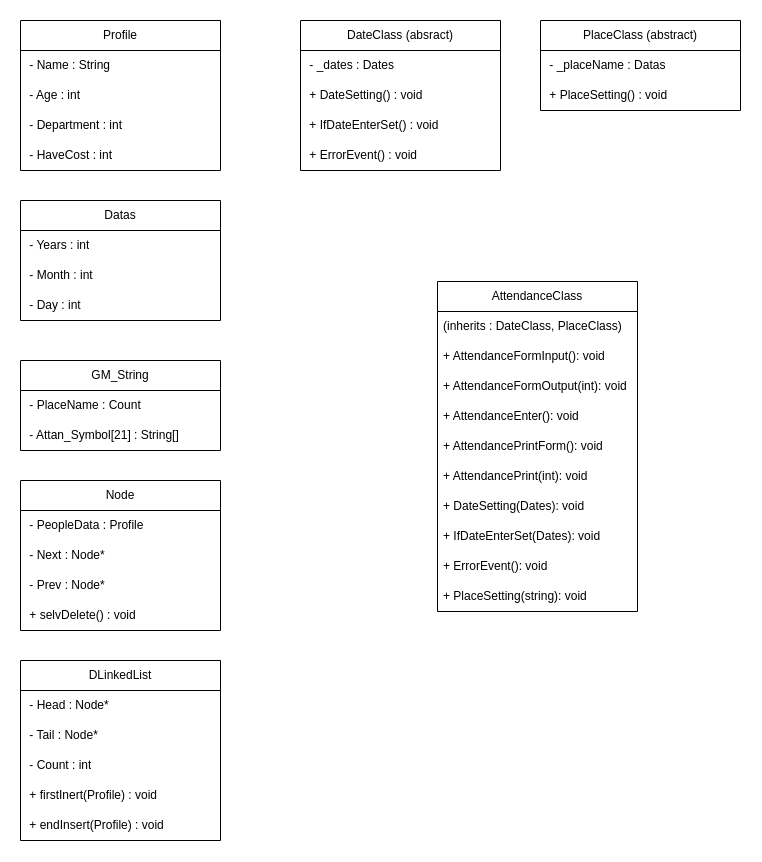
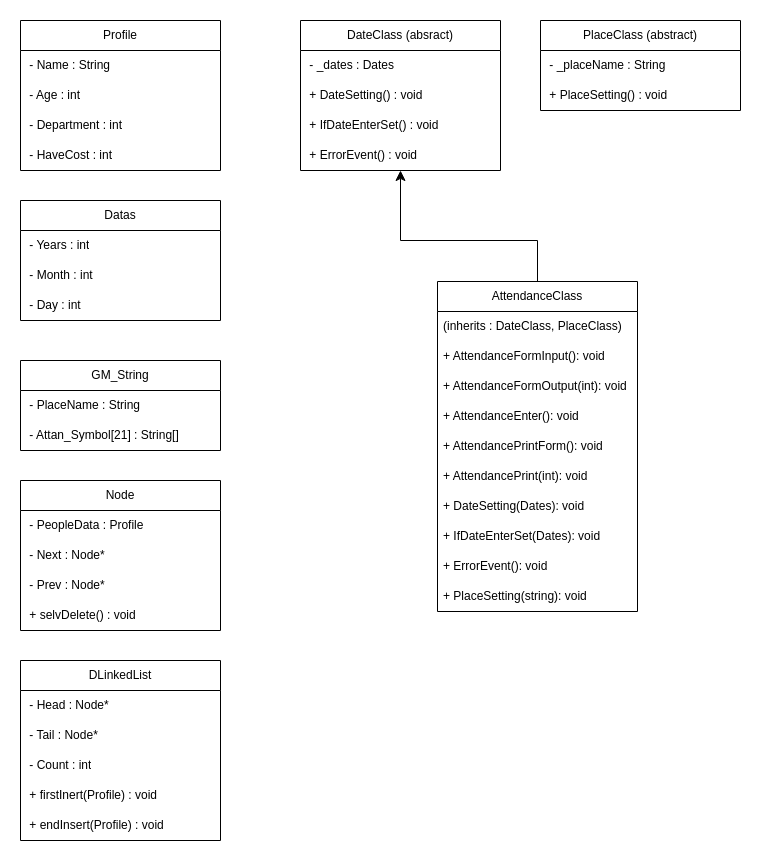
(606, 66) -> (608, 66)
none -> (459, 241)
(83, 406) -> (84, 406)
